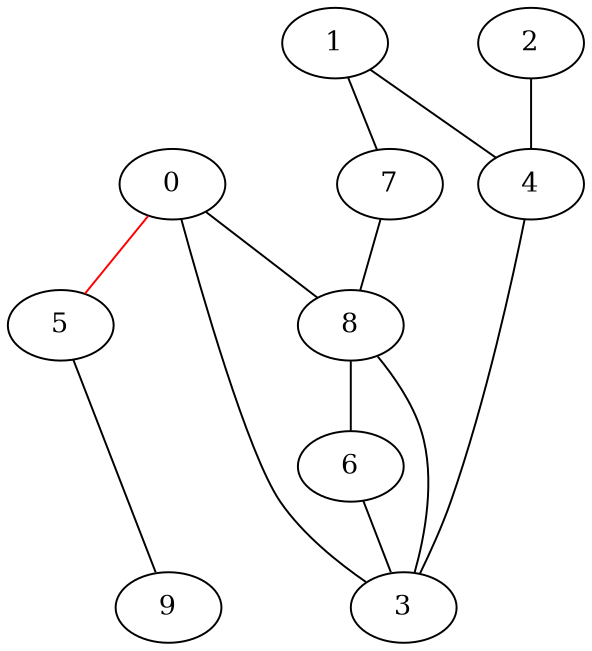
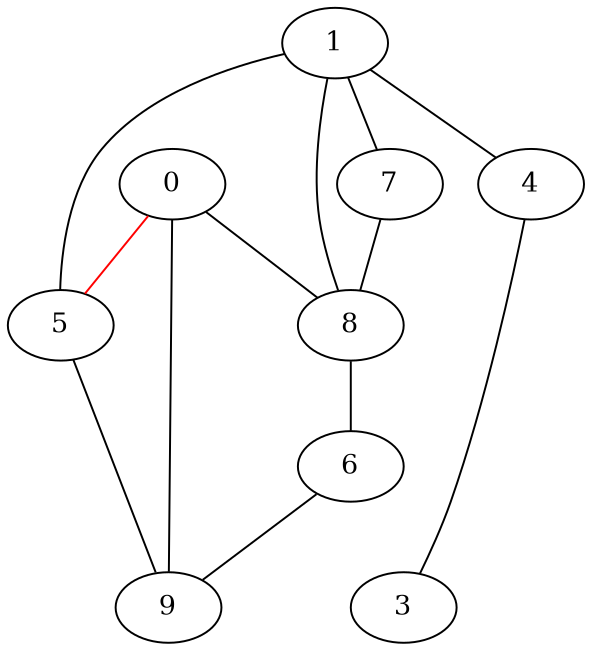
(531, 43) -> none
none -> (123, 128)
(243, 419) -> (170, 396)
(427, 459) -> (317, 185)
(377, 537) -> (260, 537)
